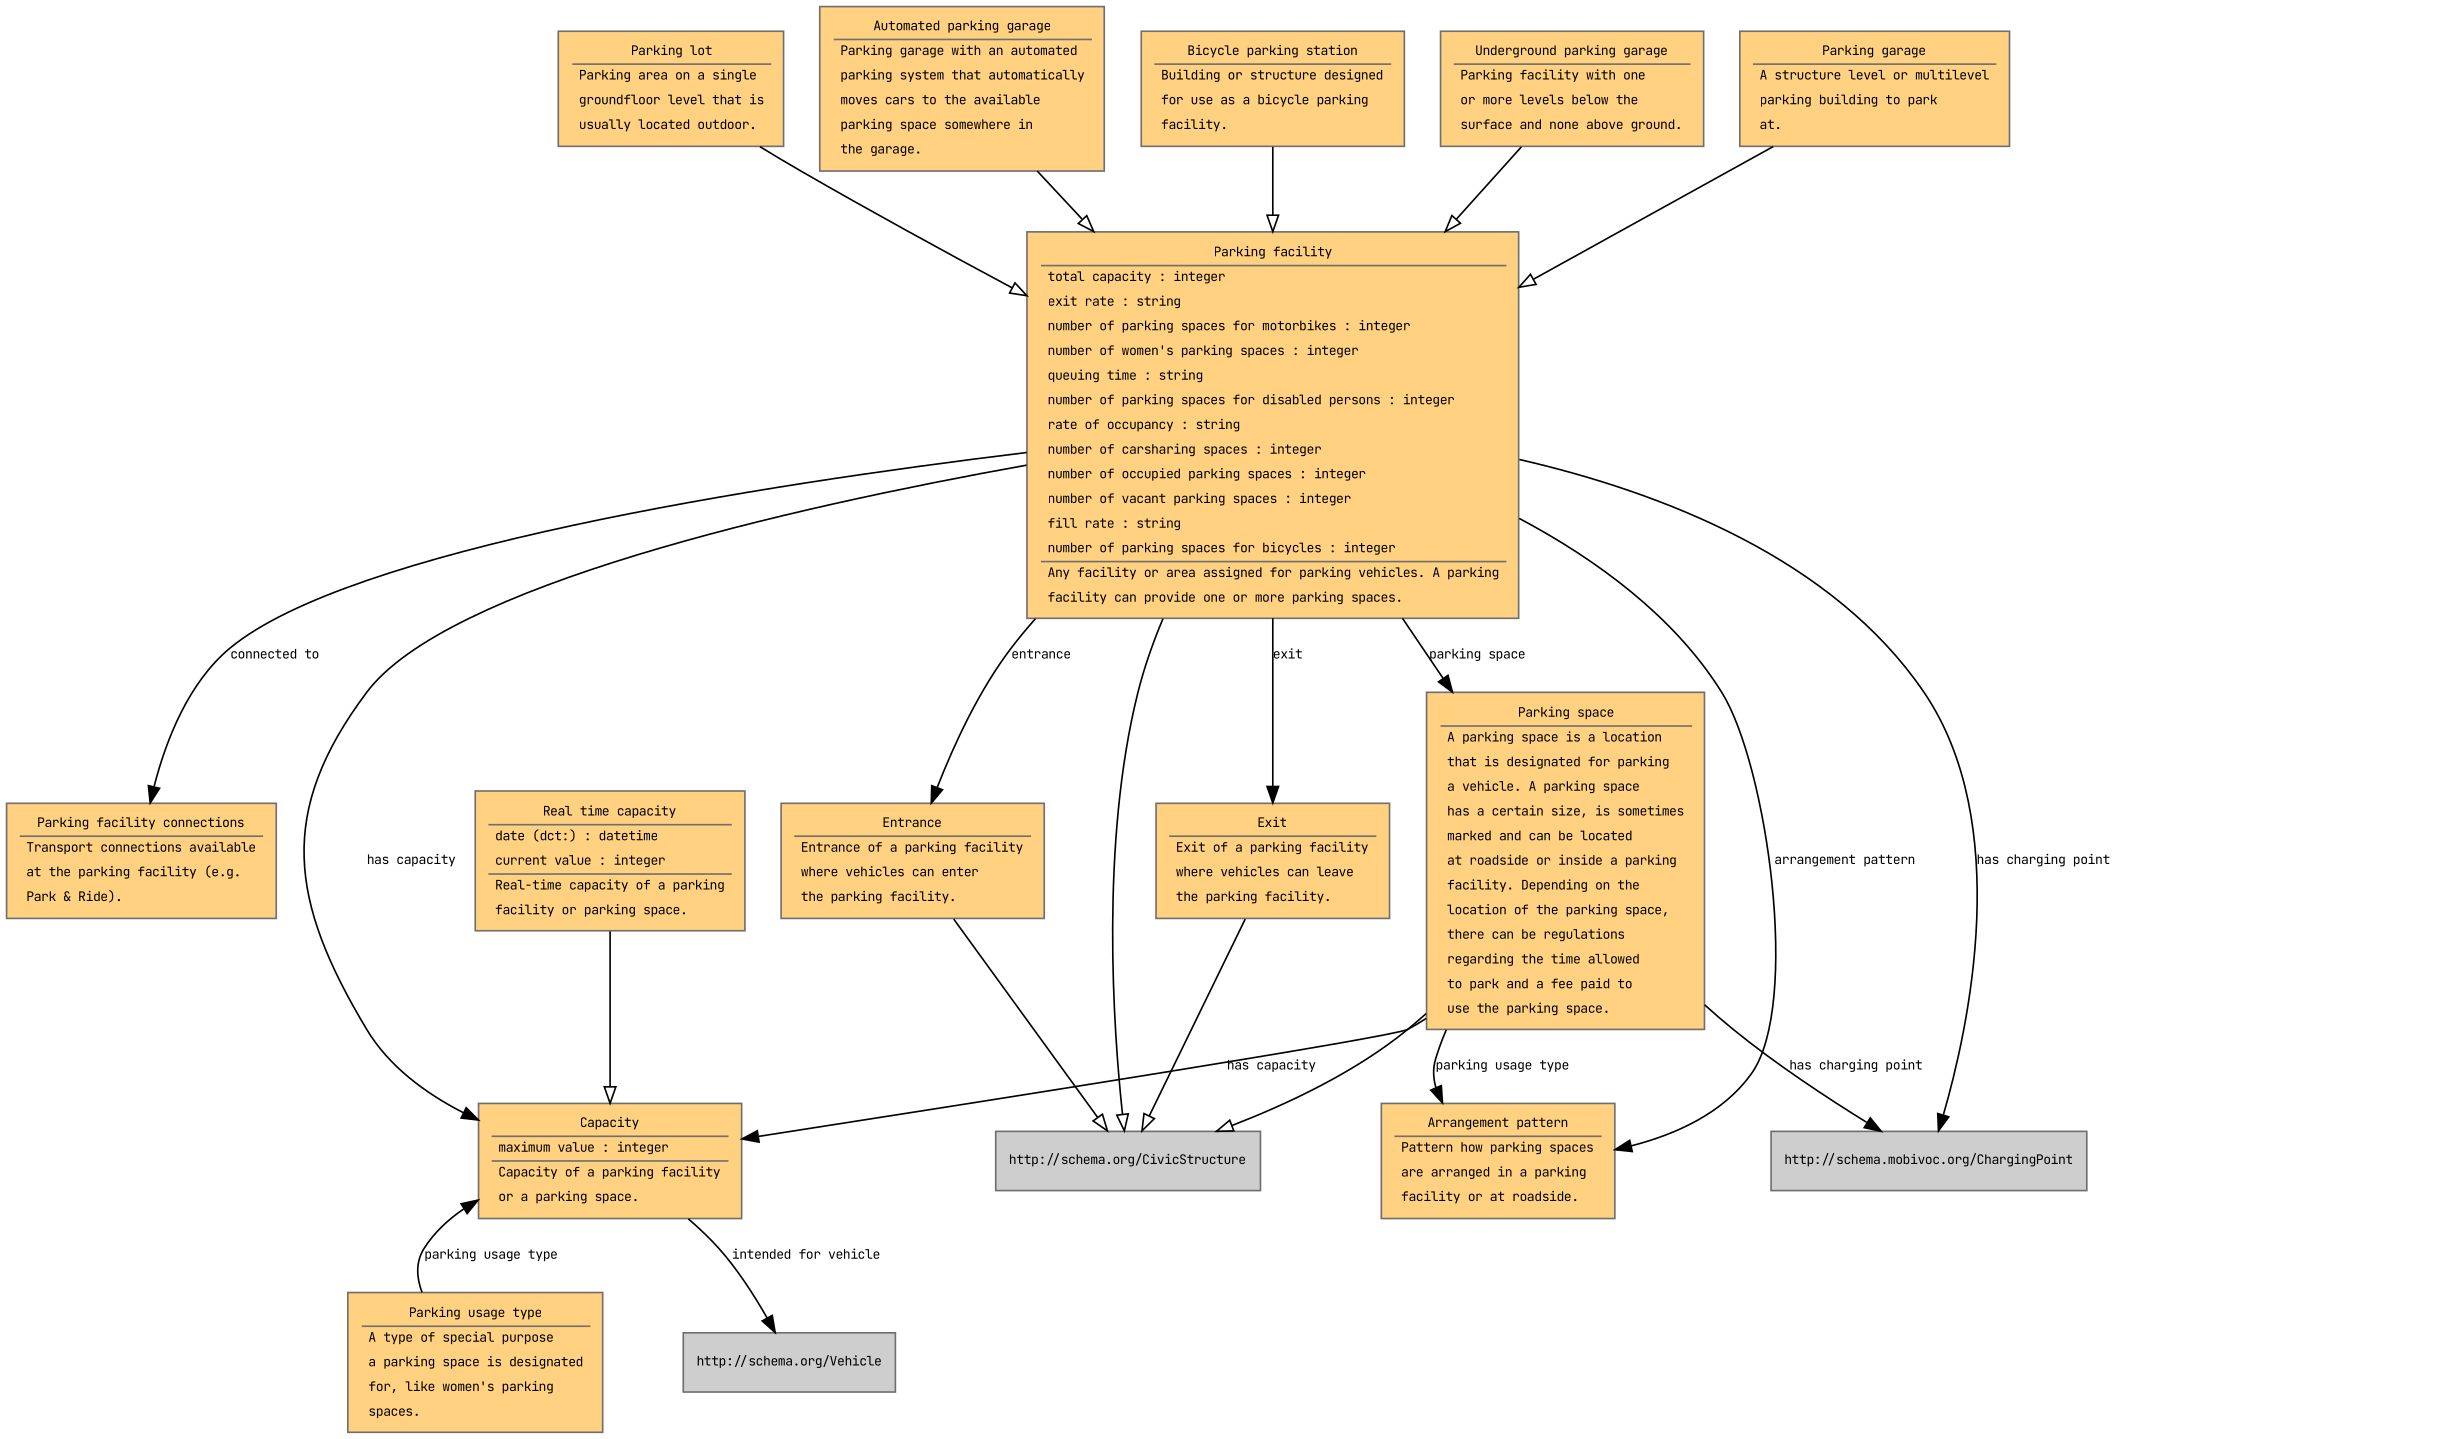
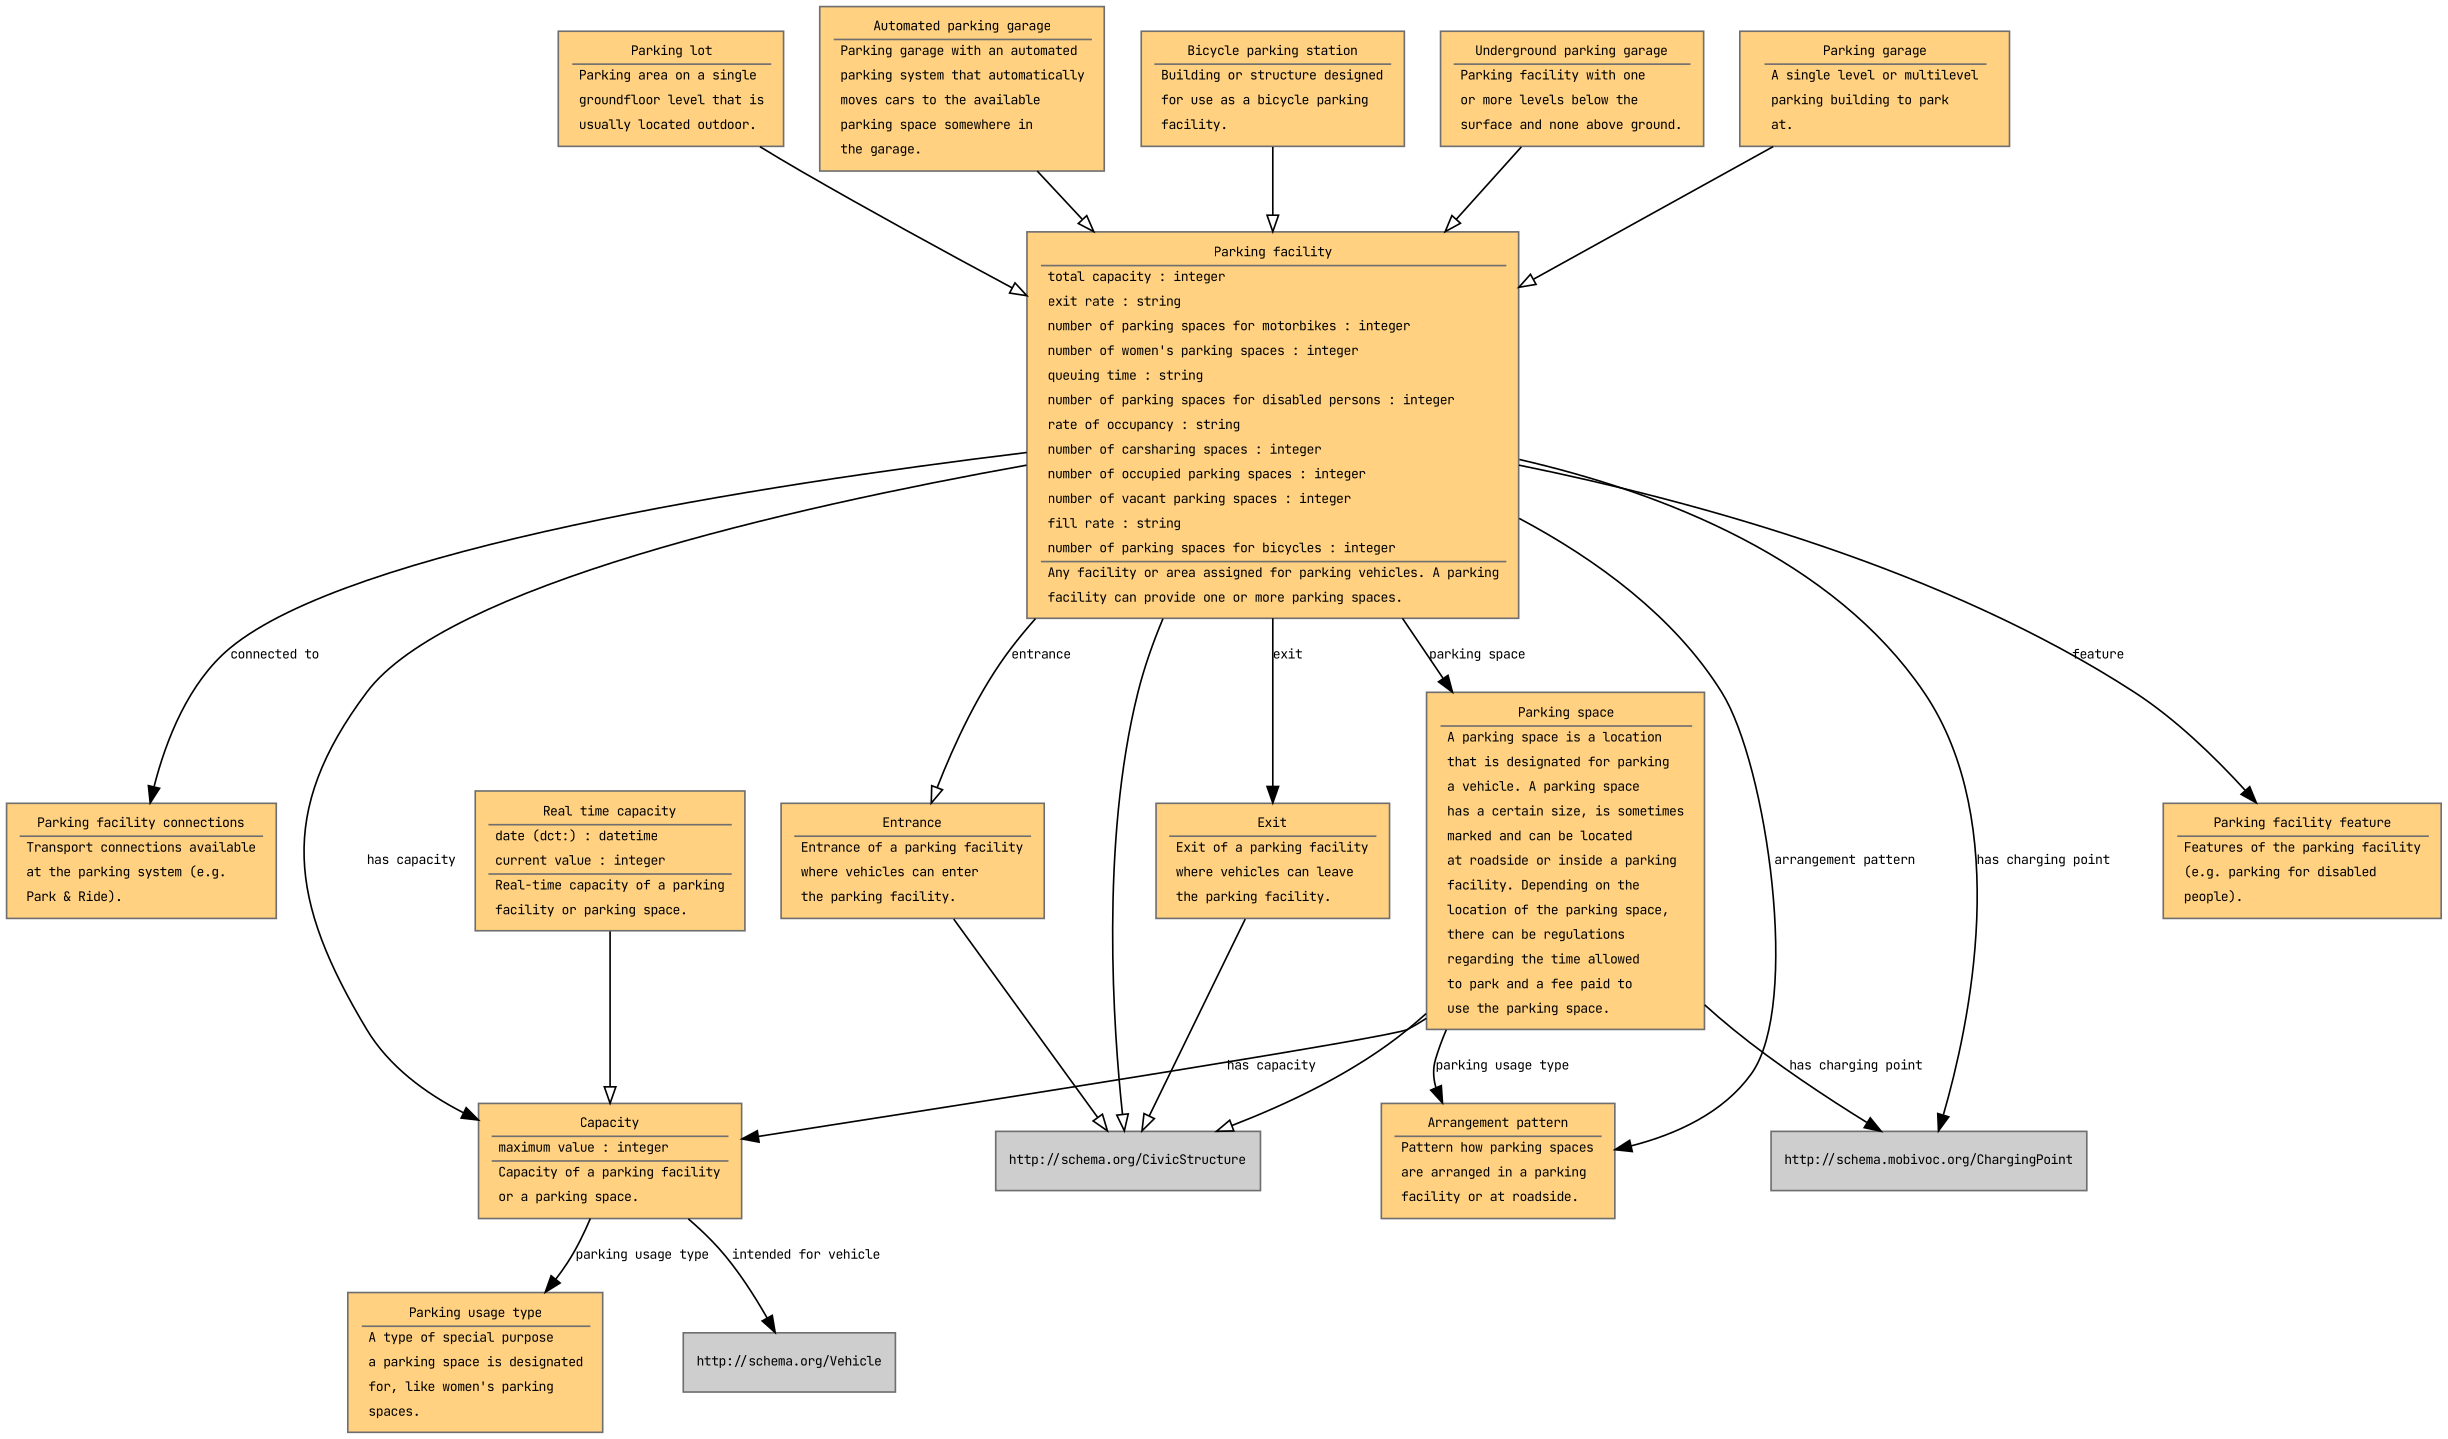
(1875, 76) -> (1875, 76)
(979, 698) -> (979, 698)
none -> (2302, 861)
(134, 872) -> (127, 872)
(427, 1244) -> (575, 1250)
